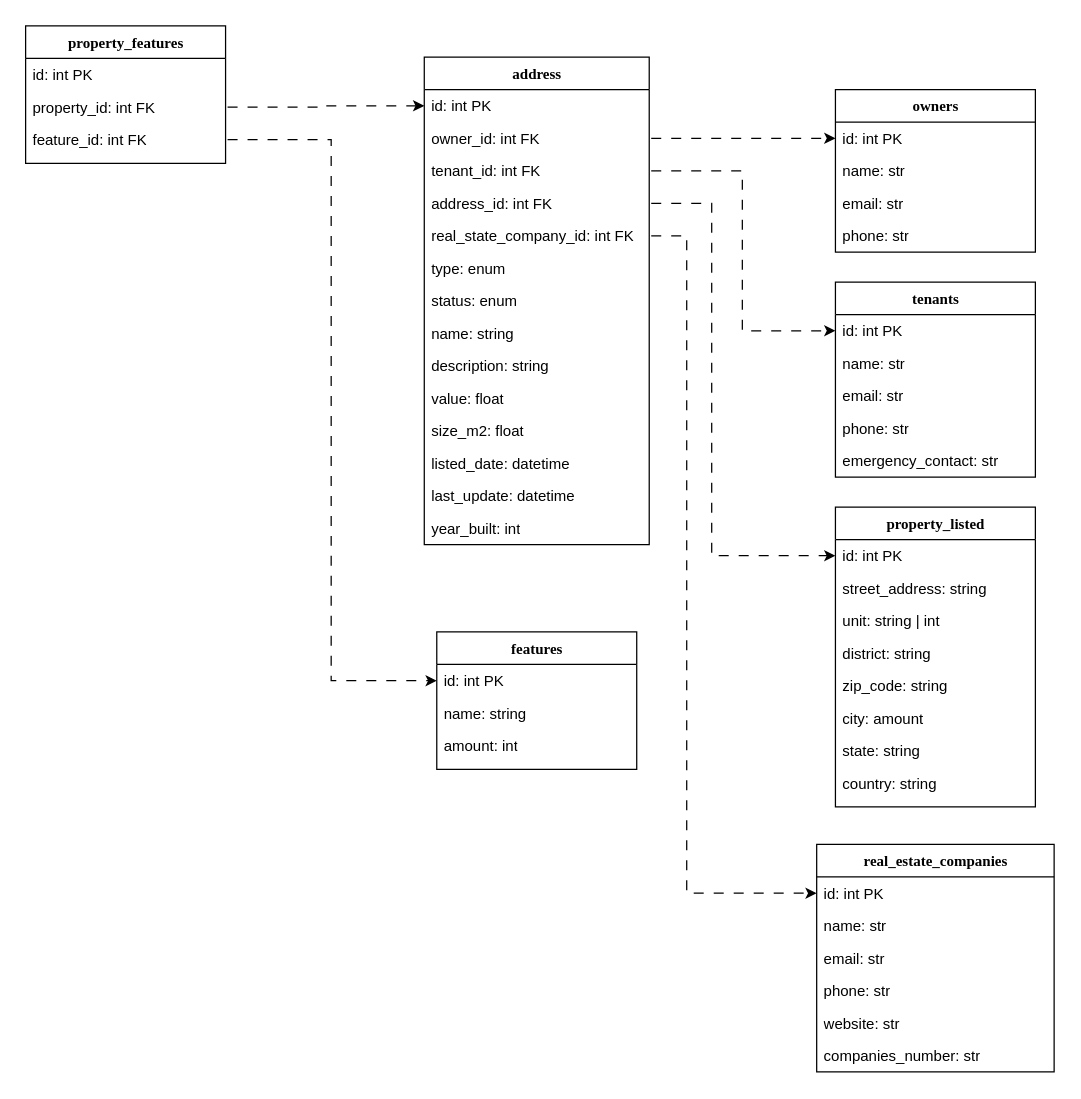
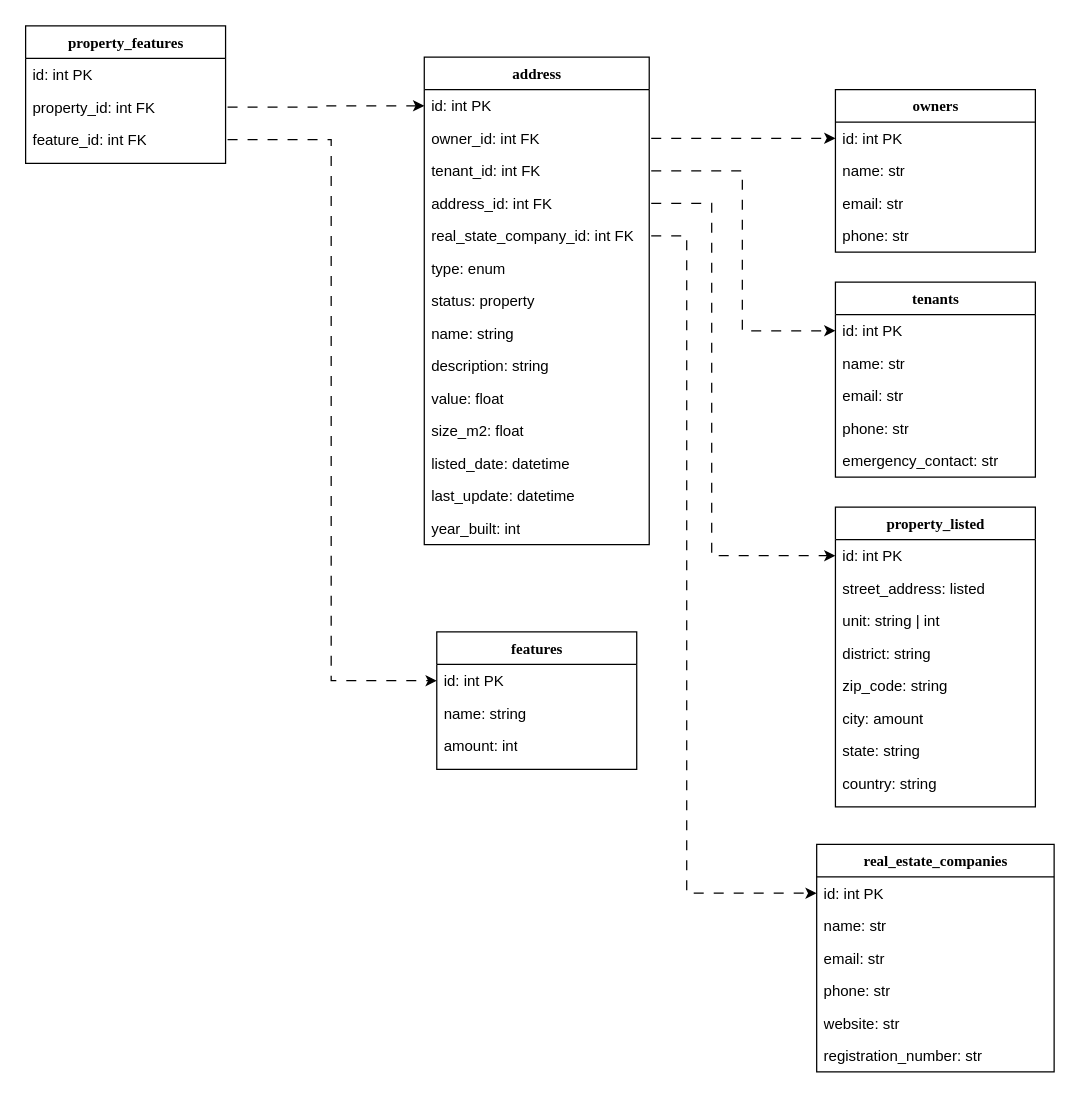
(478, 302) -> (495, 302)
(930, 590) -> (928, 590)
(907, 1057) -> (917, 1057)
